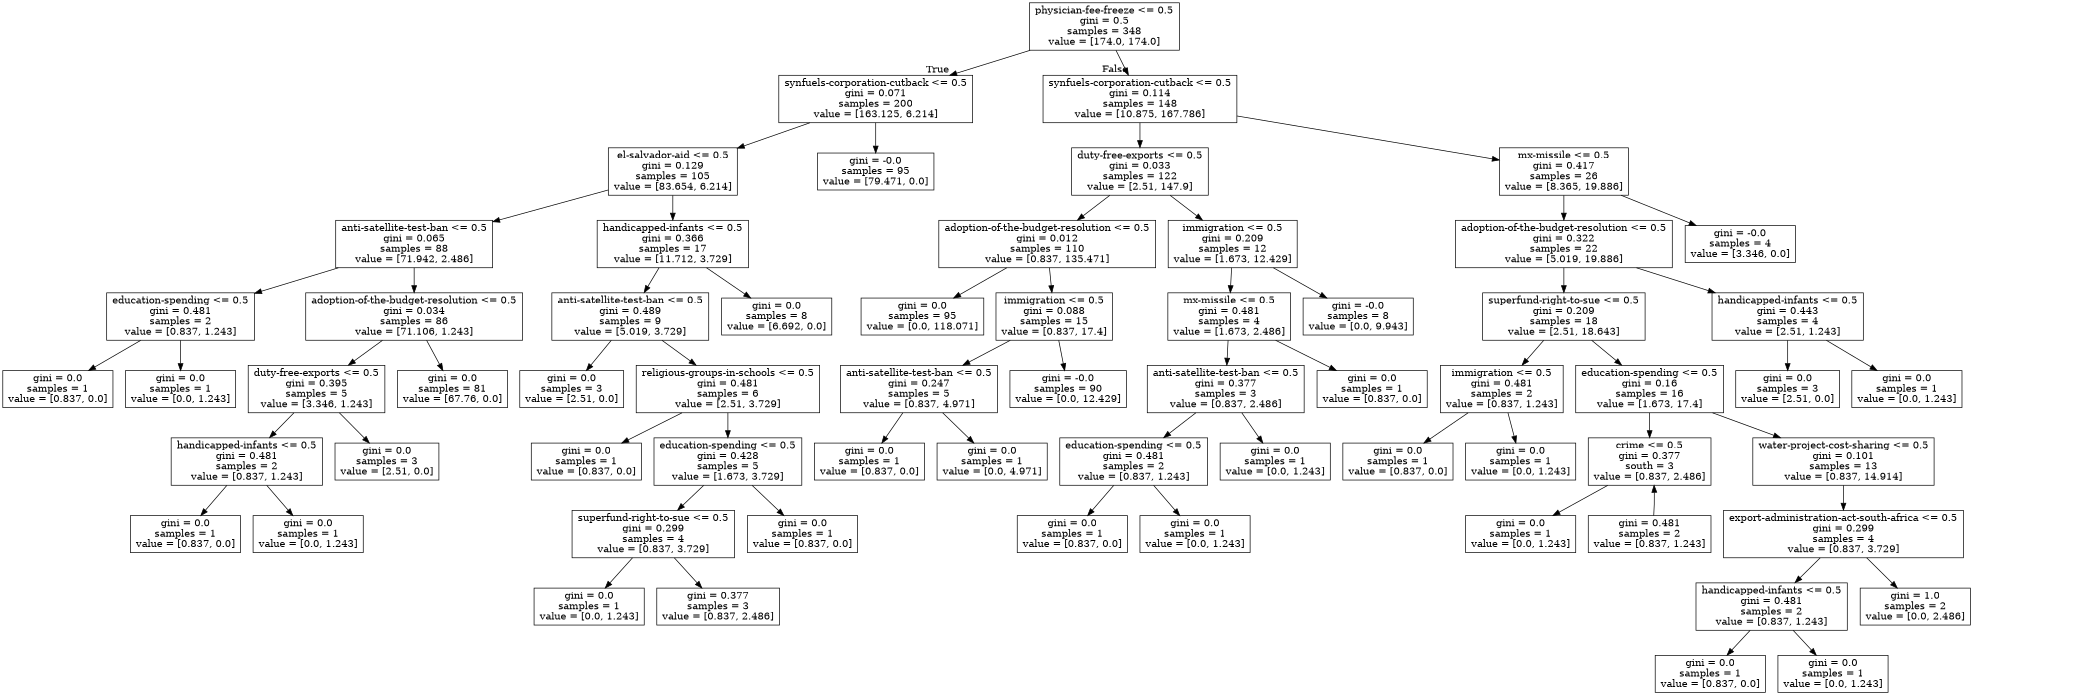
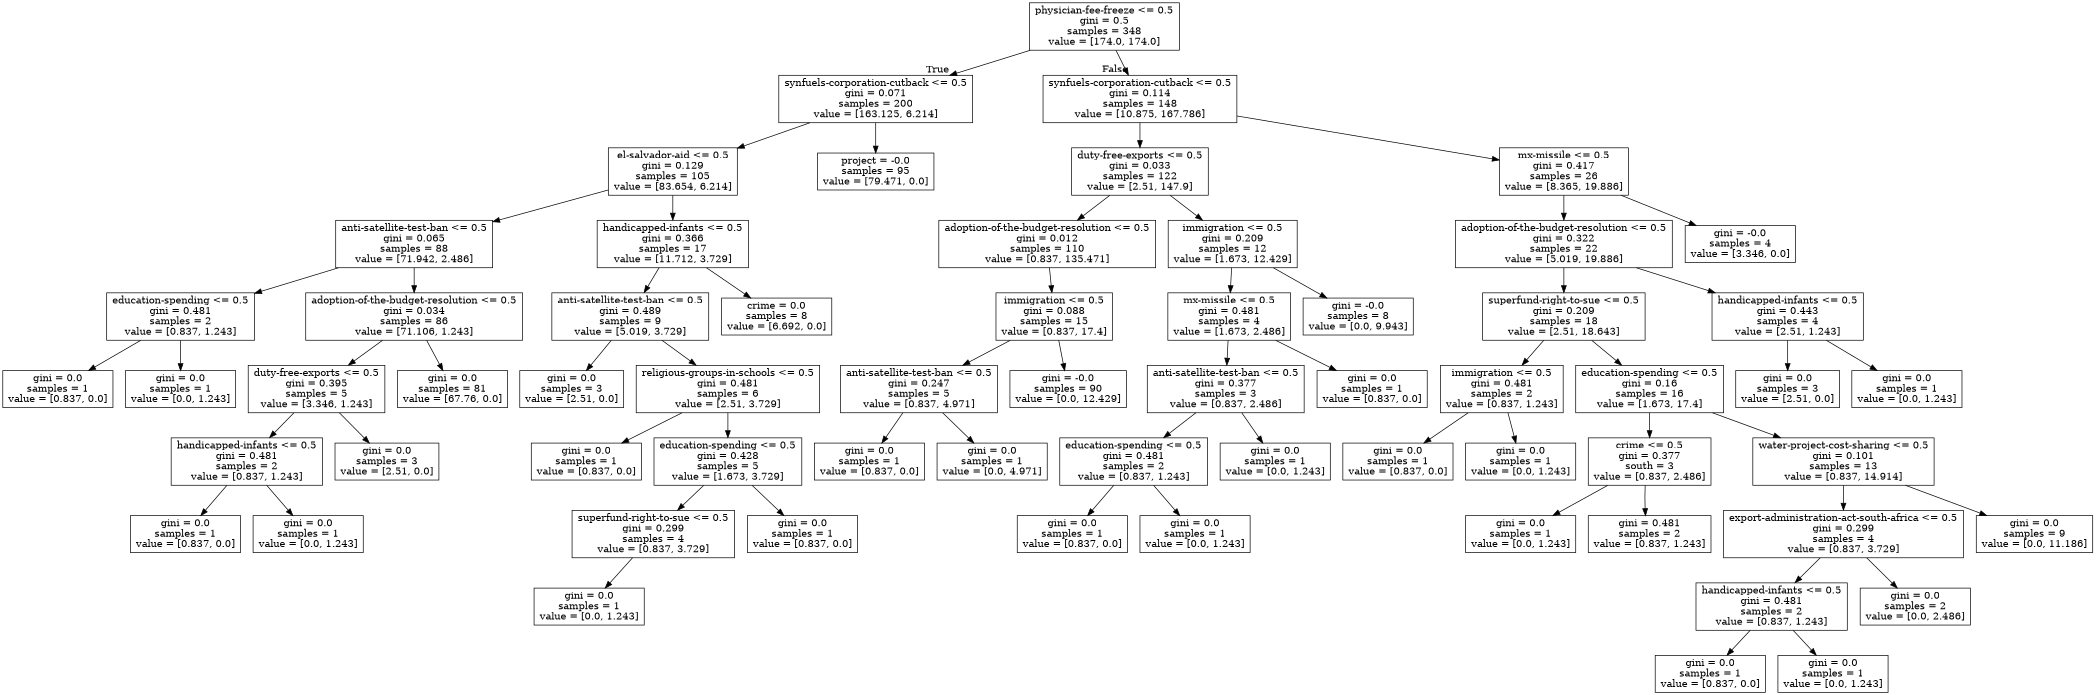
(876, 172) -> (876, 172)
(777, 317) -> (777, 317)
(922, 317) -> none
(1654, 504) -> (1645, 497)
none -> (2034, 534)
(718, 607) -> none
(1915, 607) -> (1915, 607)
